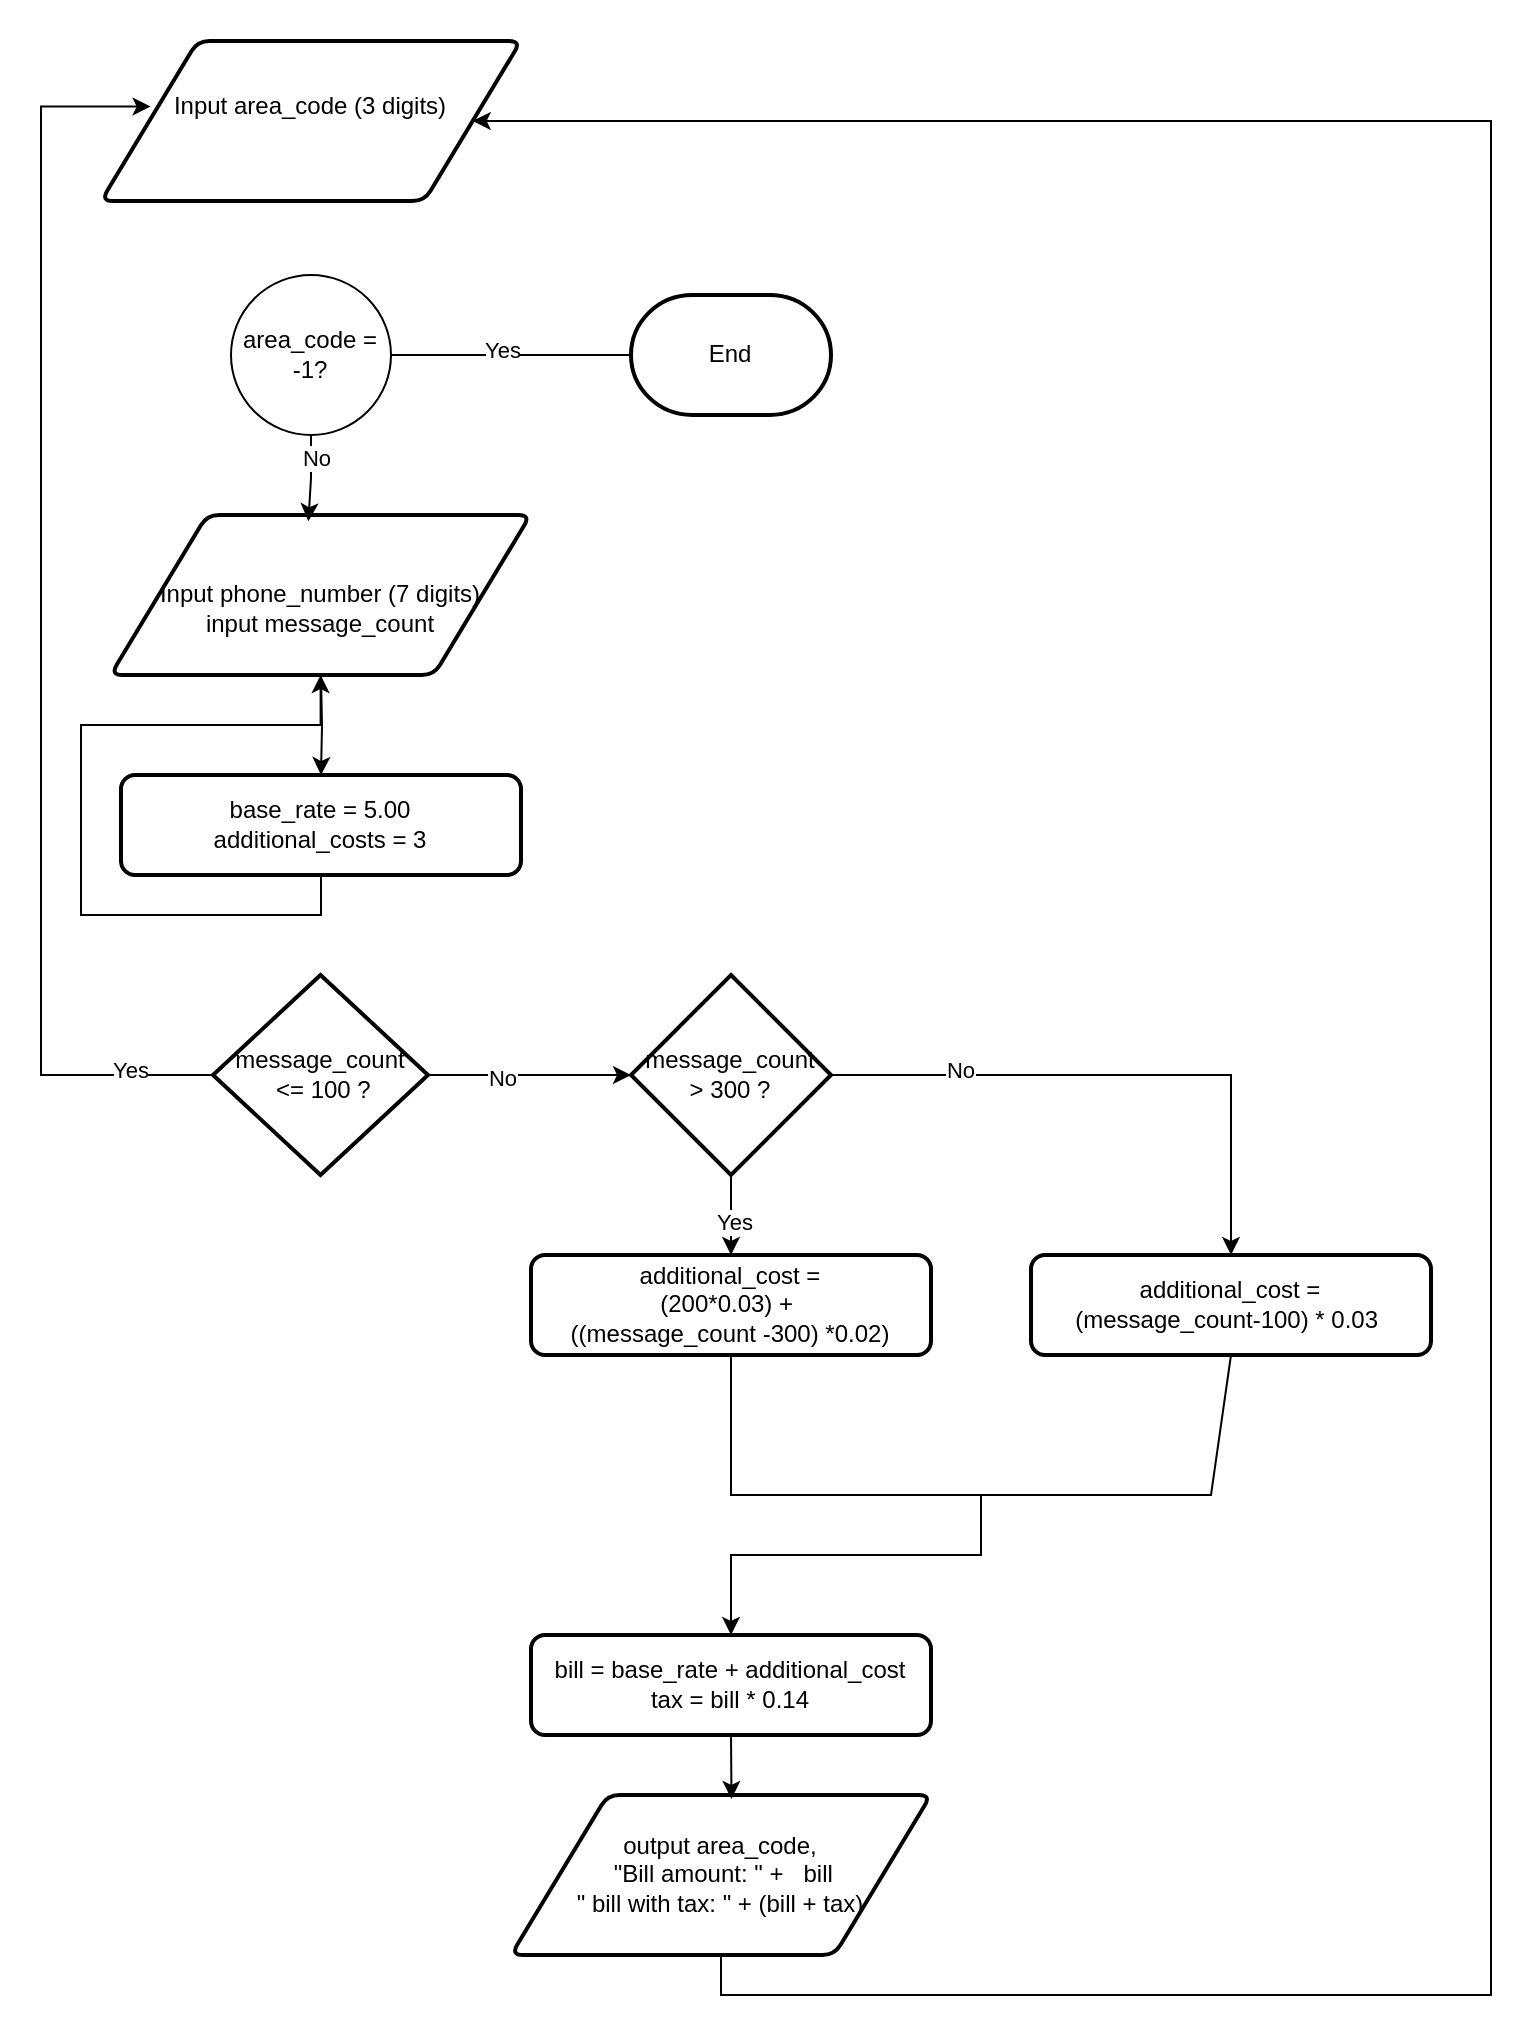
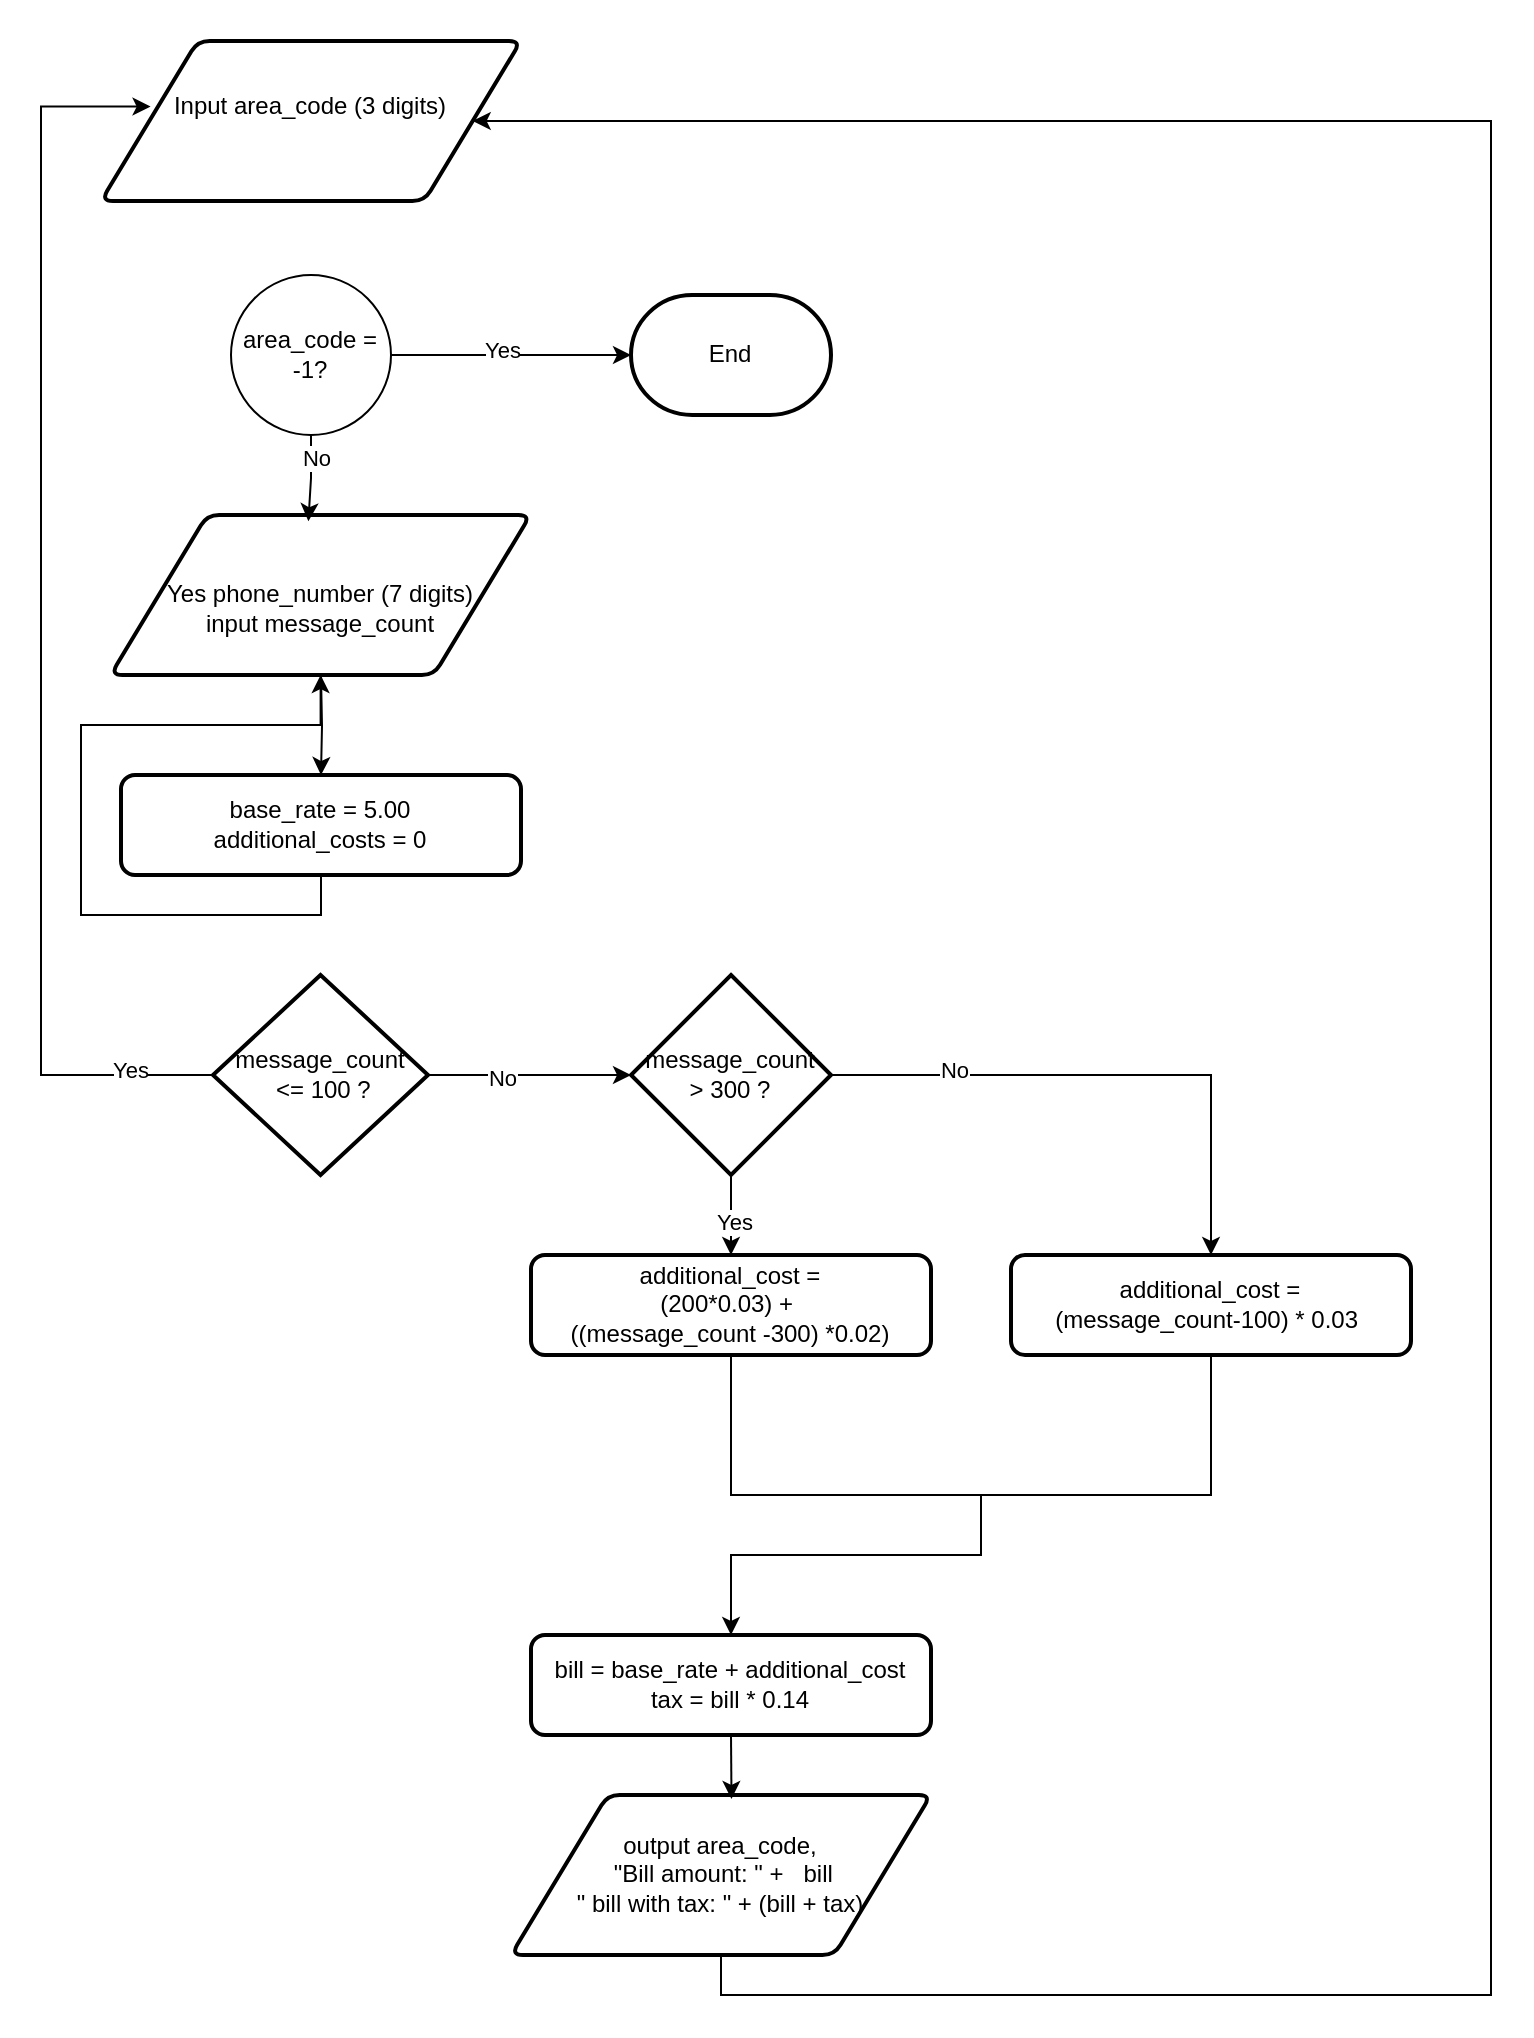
(621, 355) -> (616, 355)
(321, 595) -> (321, 595)
(321, 825) -> (321, 825)
(1231, 1305) -> (1211, 1305)
